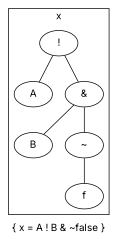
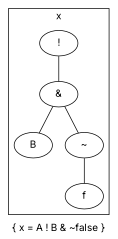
(33, 94) -> none
